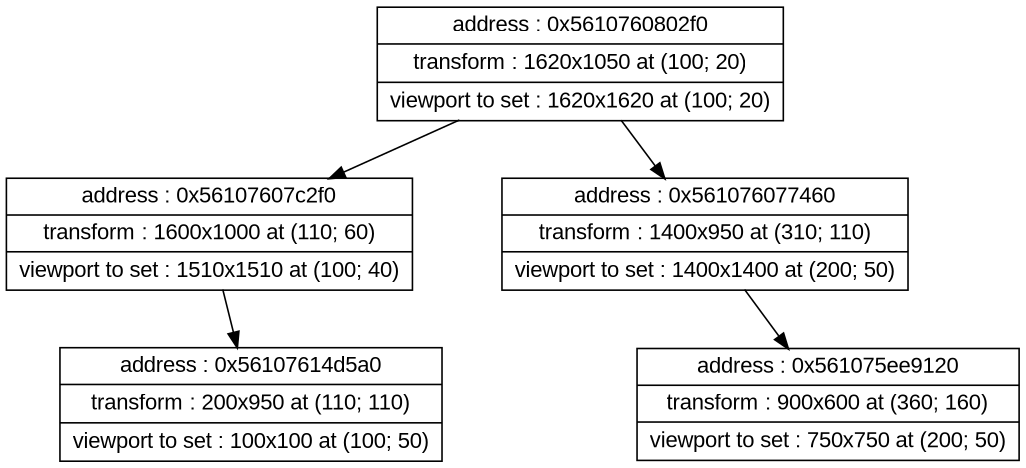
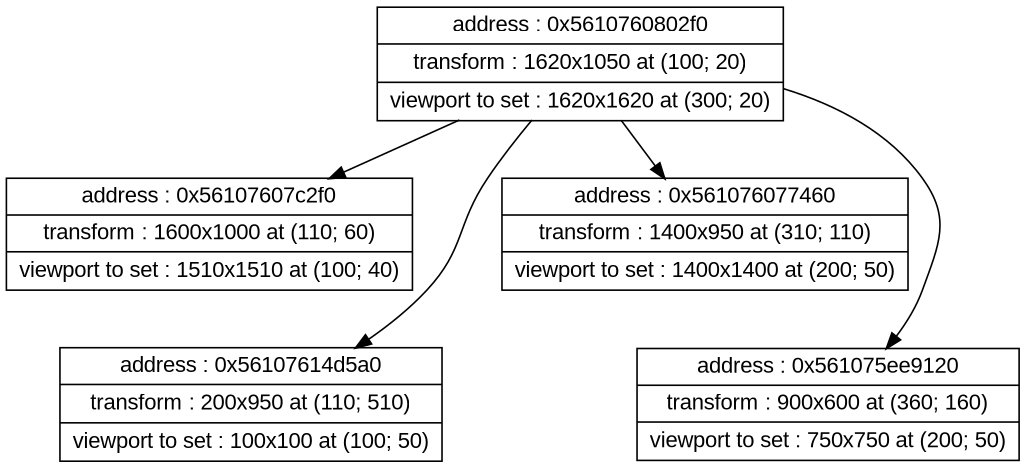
(580, 101) -> (580, 101)
(228, 311) -> (459, 237)
(762, 313) -> (923, 180)
(251, 403) -> (251, 403)
